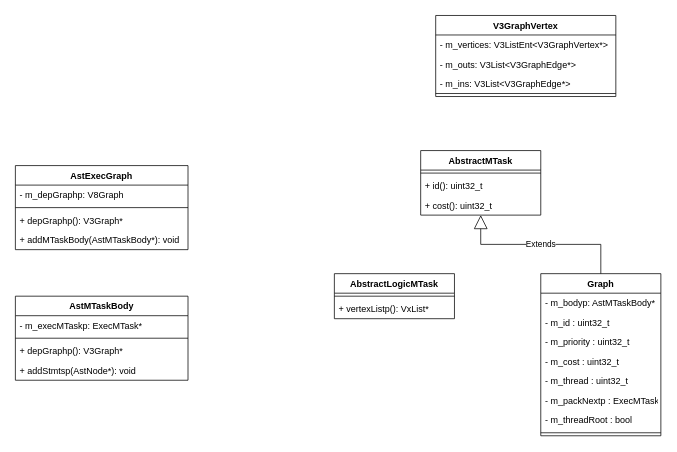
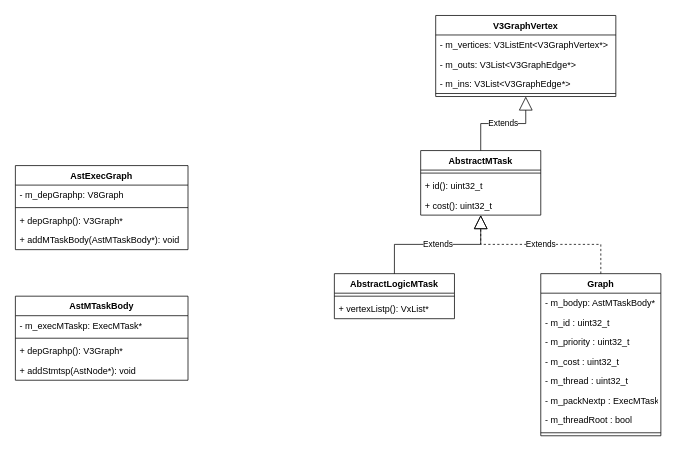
none -> (495, 123)
none -> (421, 244)
(592, 244) -> (592, 244)
